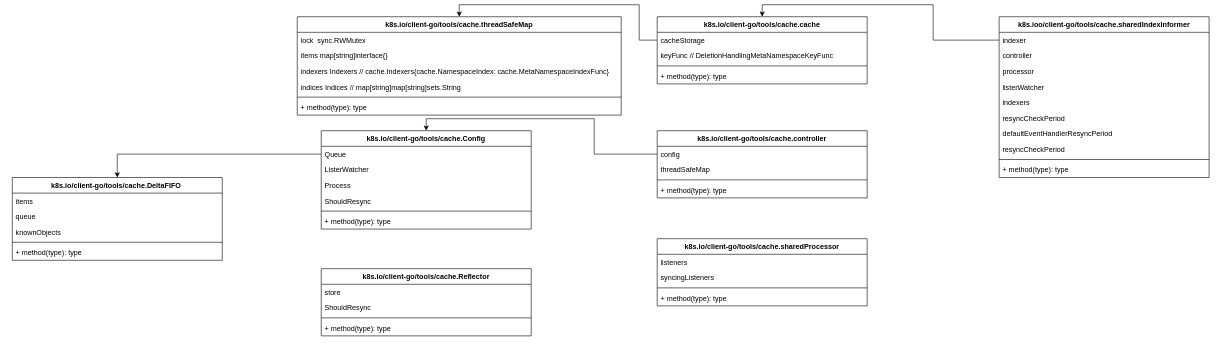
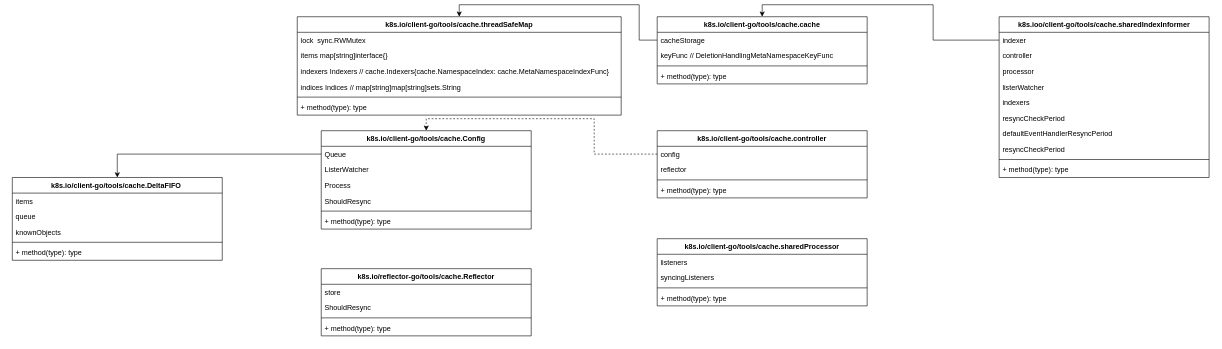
(554, 119) -> (554, 119)
(687, 170) -> (678, 170)
(426, 277) -> (426, 277)
